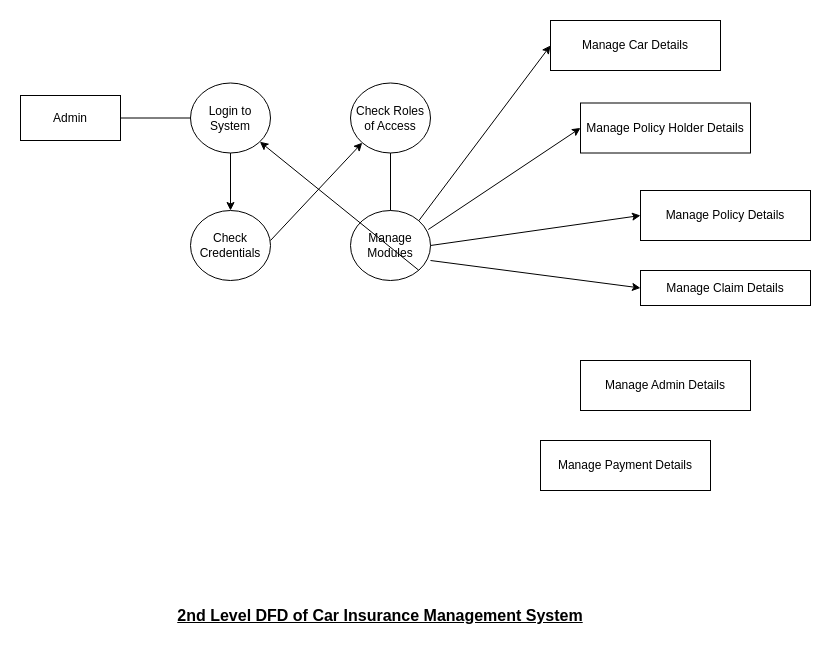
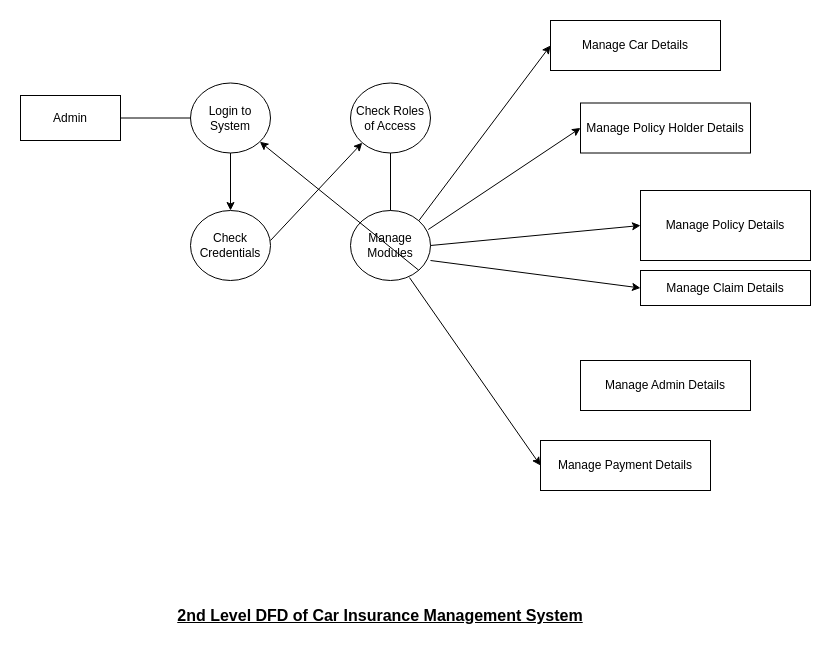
(726, 216) -> (726, 226)
none -> (473, 369)
